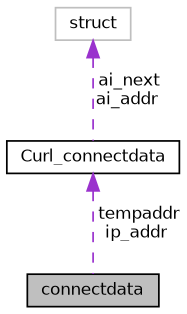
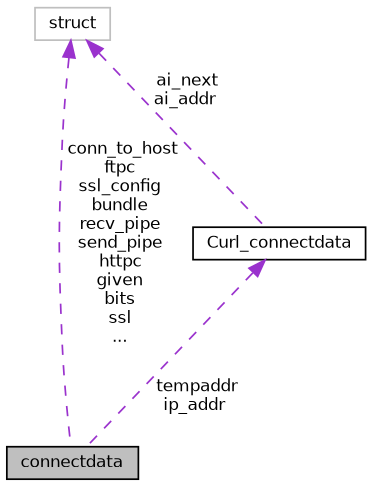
none -> (59, 252)
